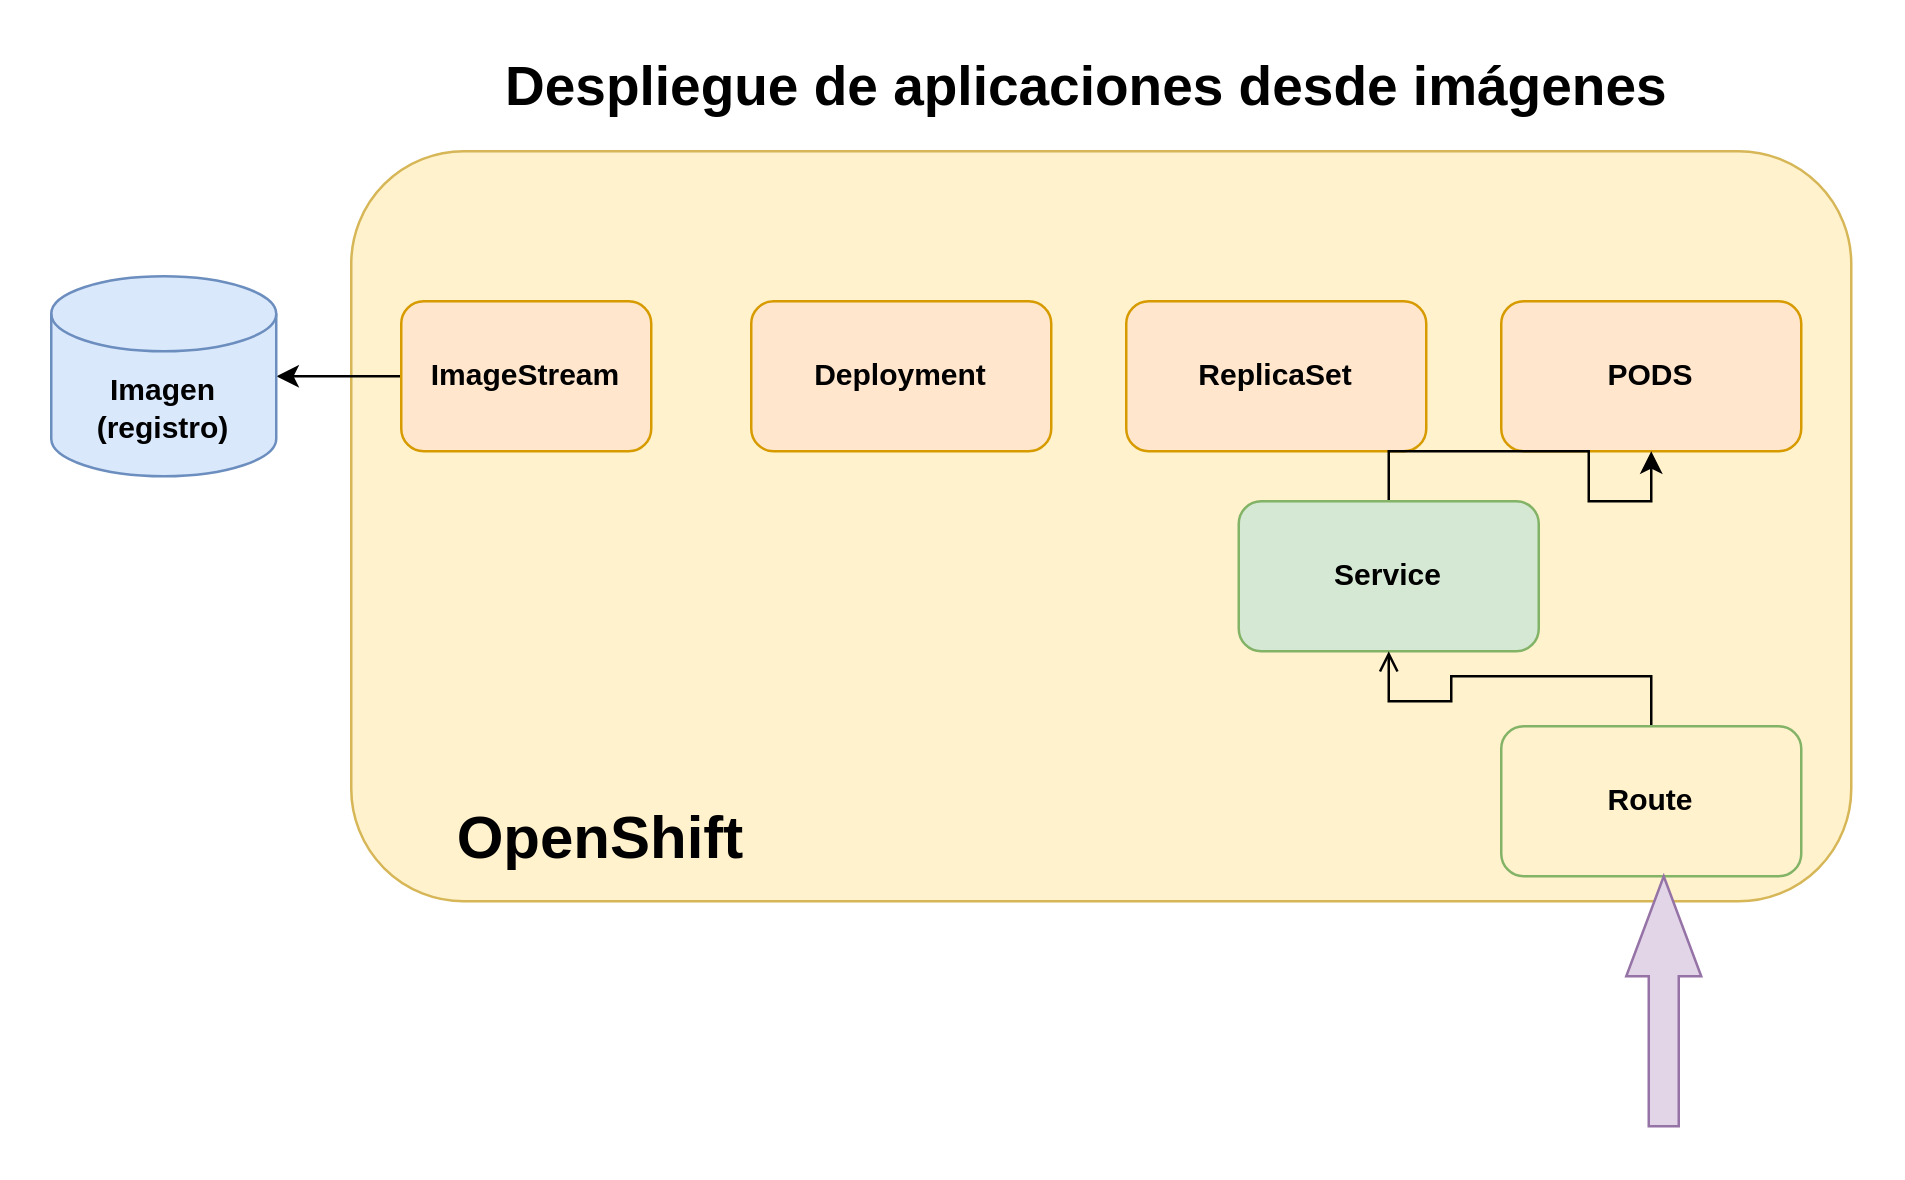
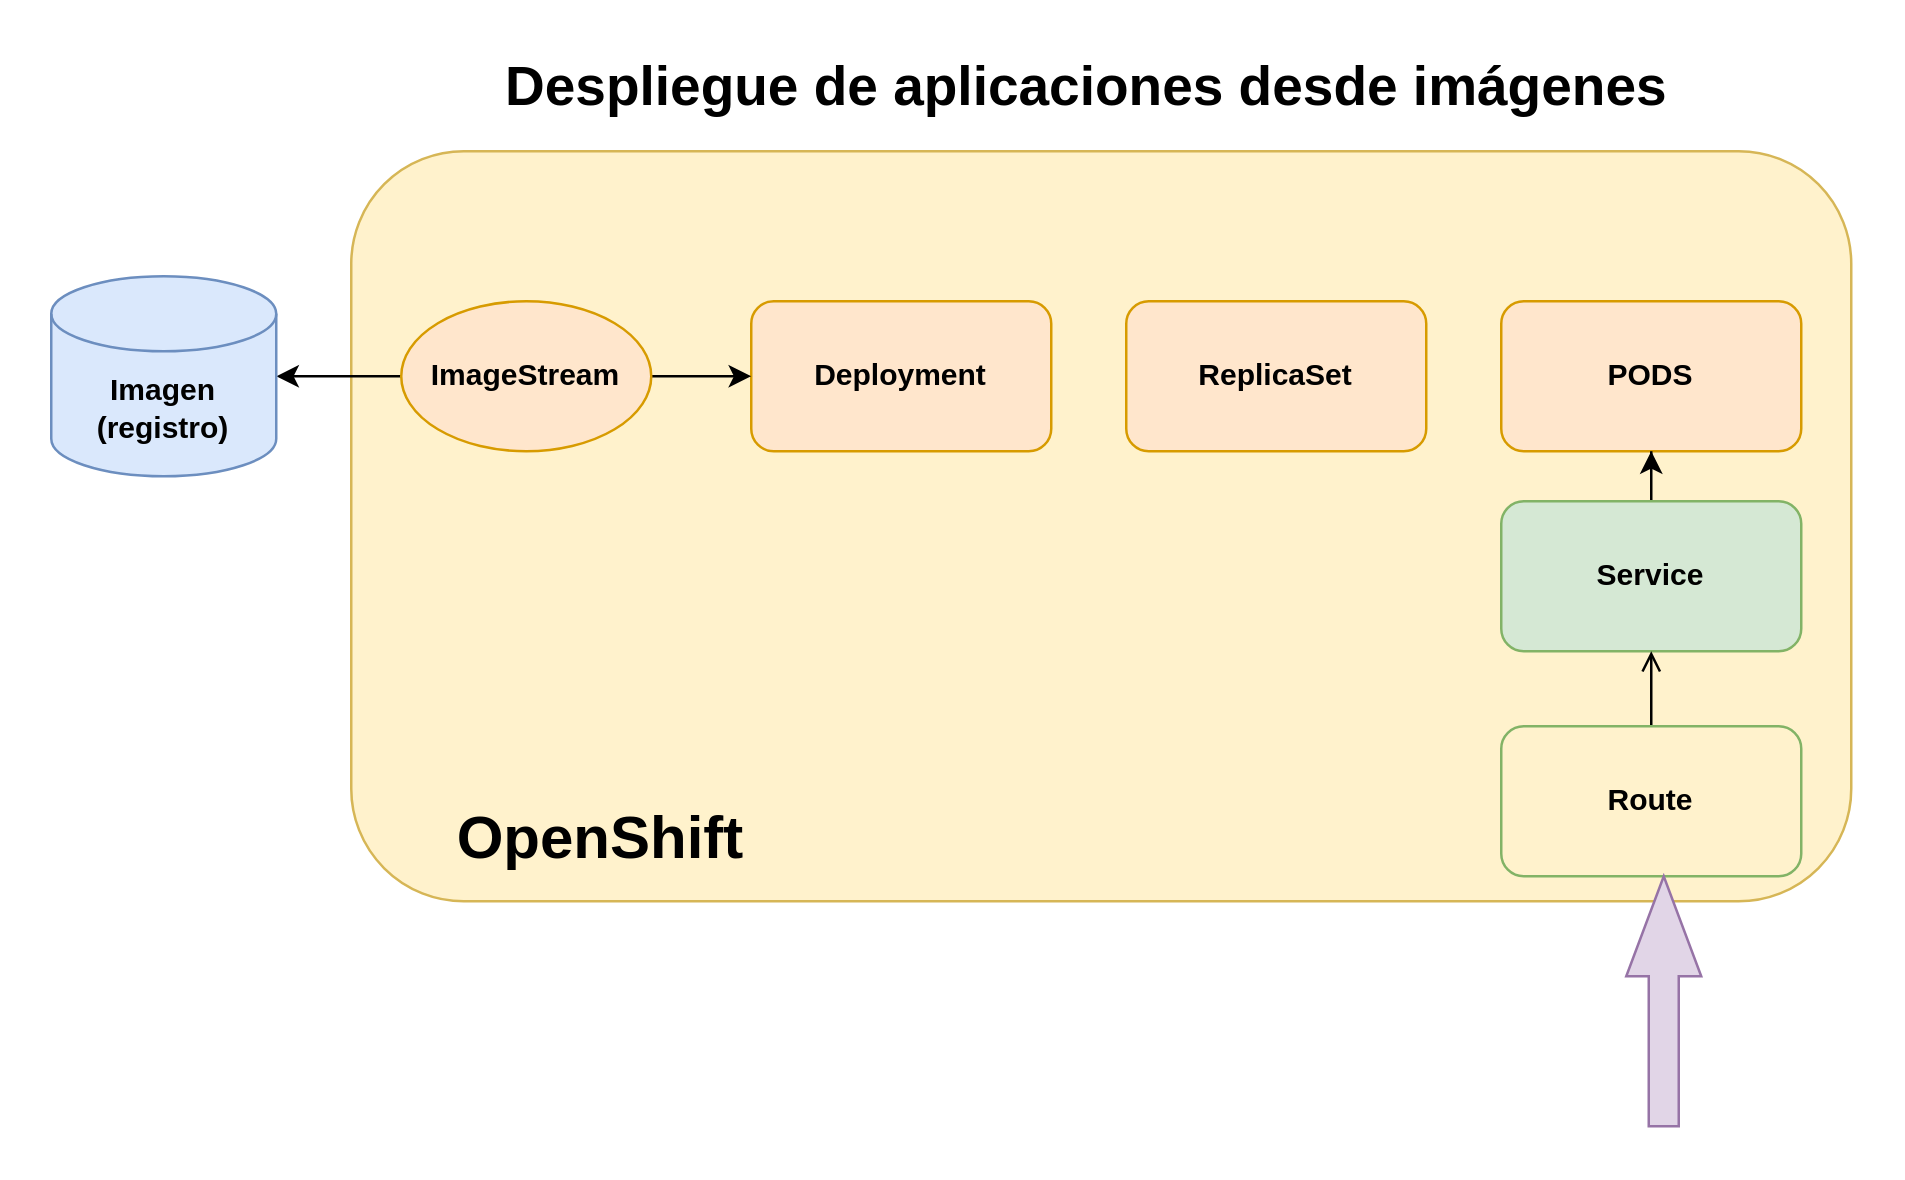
(526, 376) -> (526, 376)
none -> (693, 376)
(1389, 576) -> (1651, 576)
